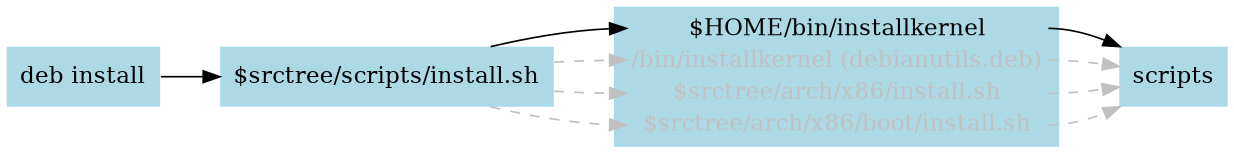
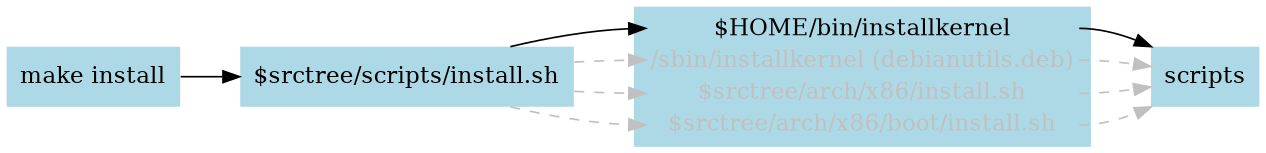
(837, 60) -> (862, 60)
(83, 77) -> (93, 77)
